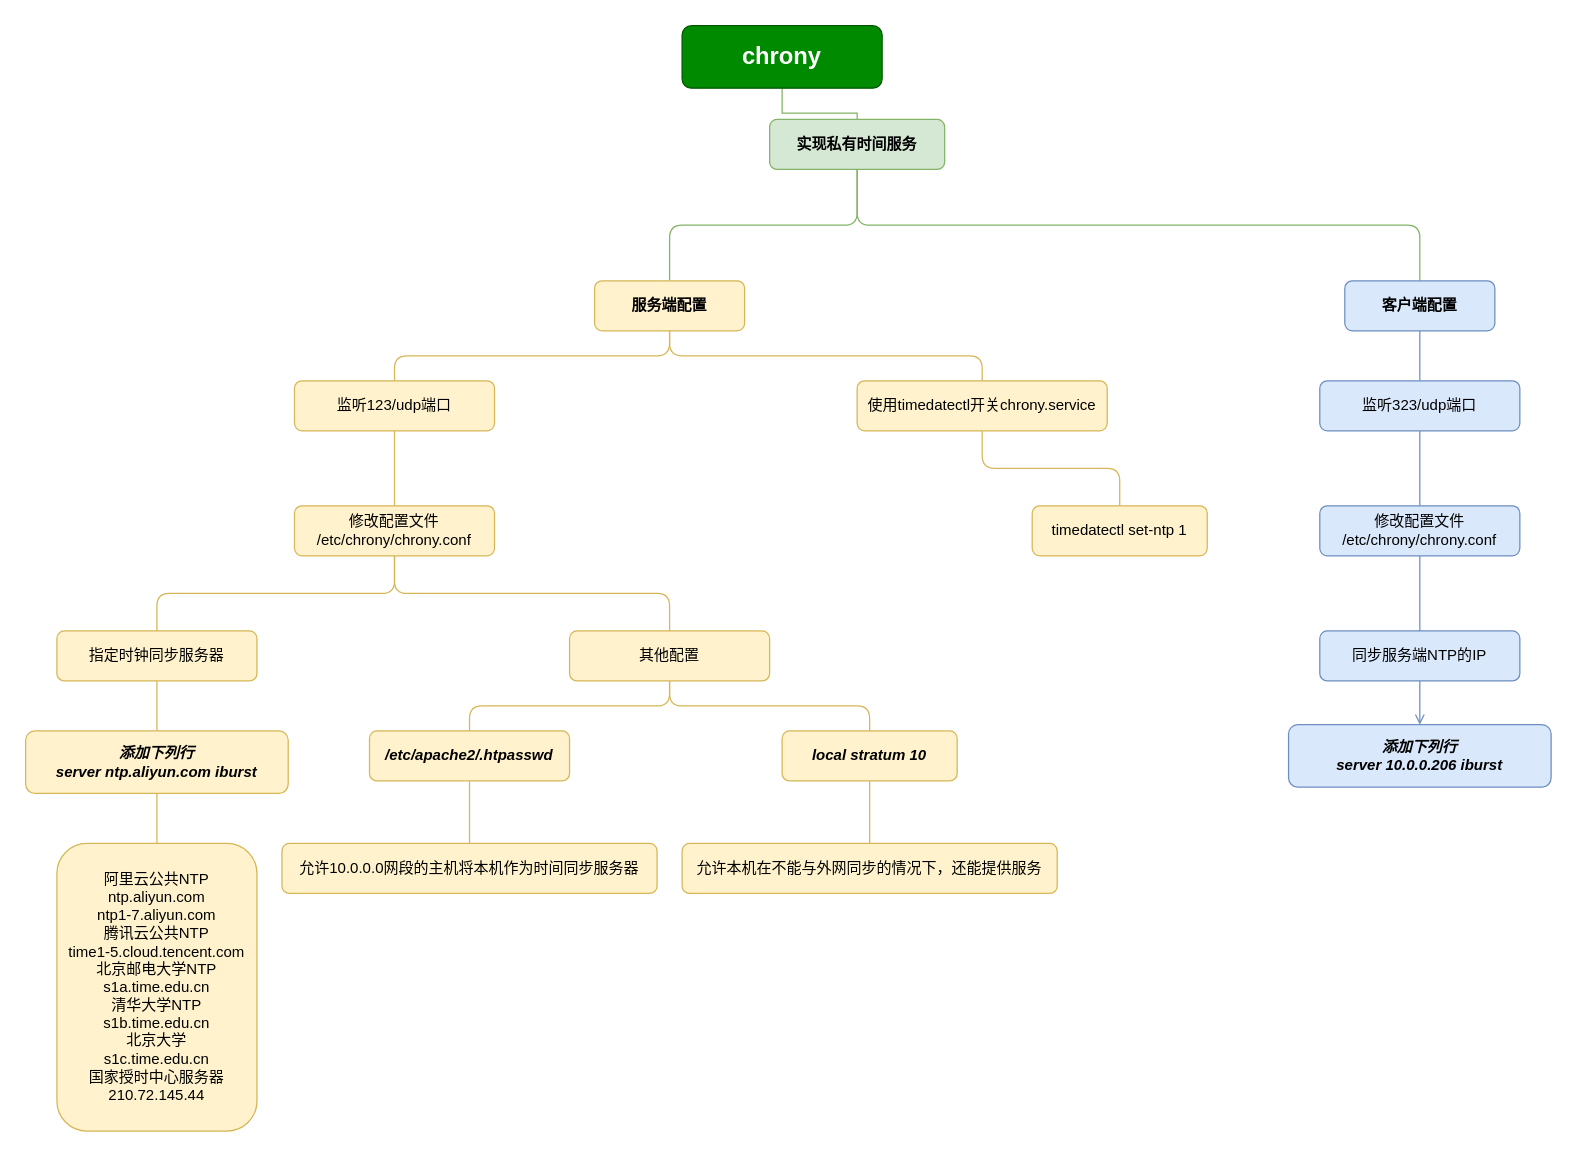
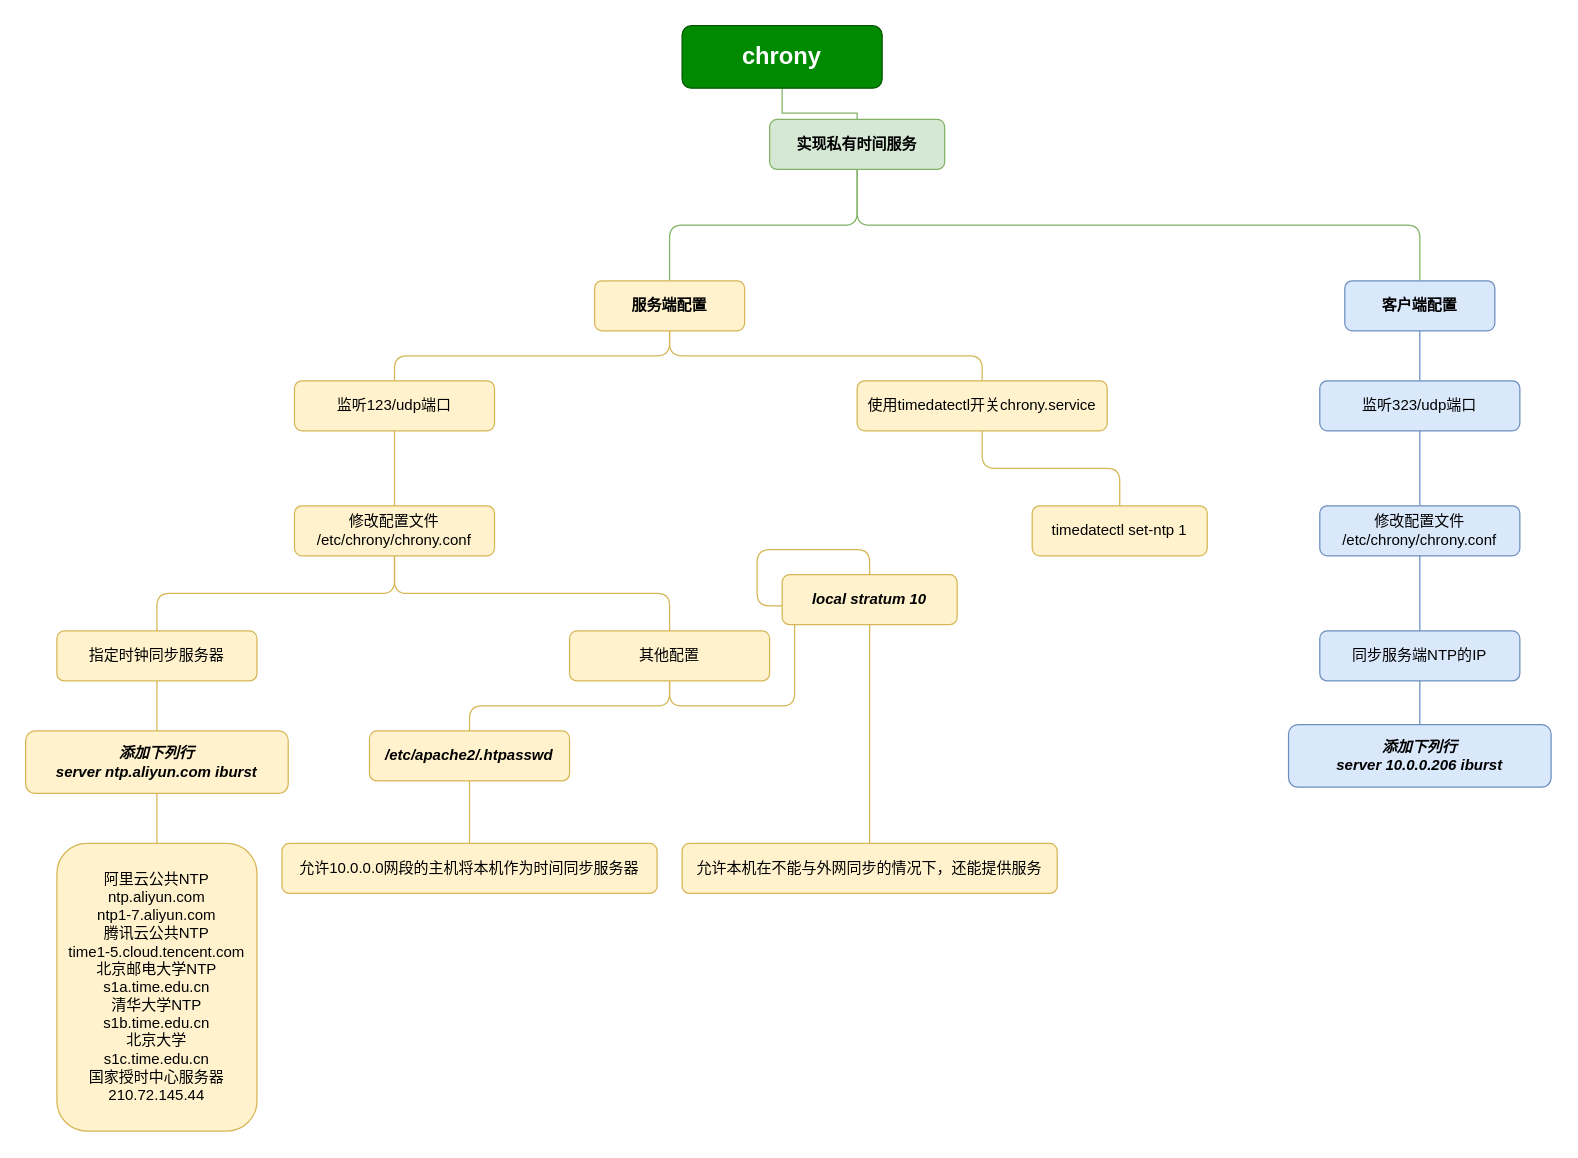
(1419, 719) -> (1419, 719)
(869, 756) -> (869, 599)
